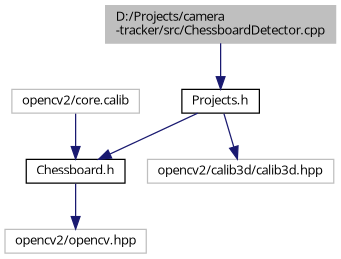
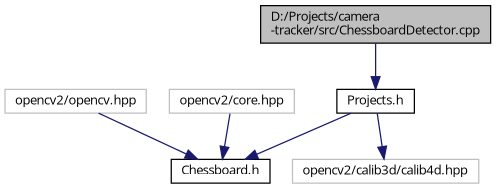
(221, 24) -> (376, 24)
(76, 101) -> (232, 101)
(241, 171) -> (386, 171)
(76, 200) -> (142, 134)
